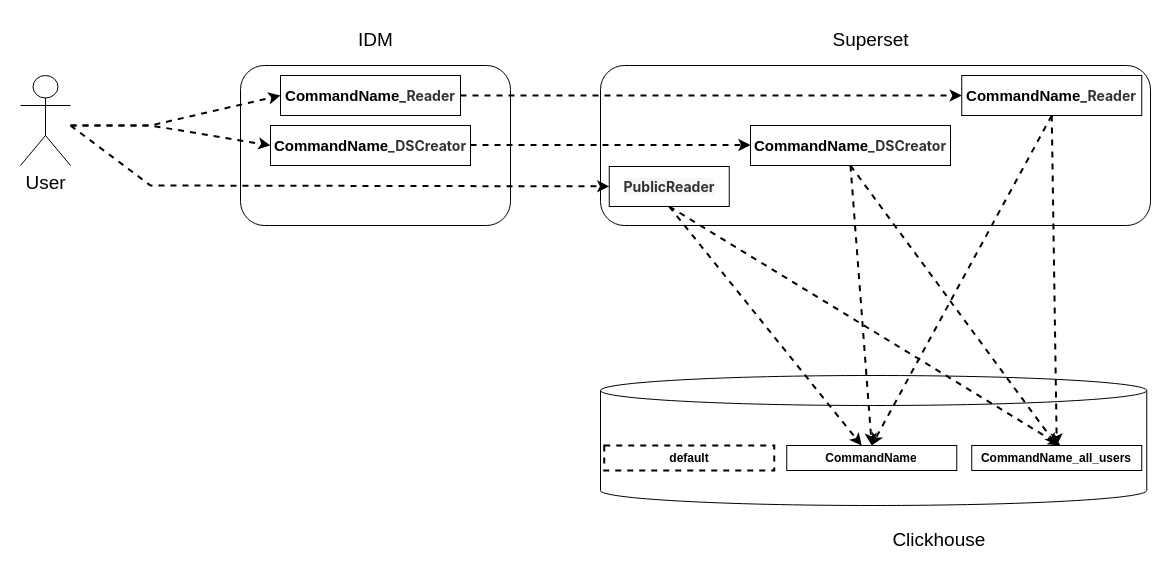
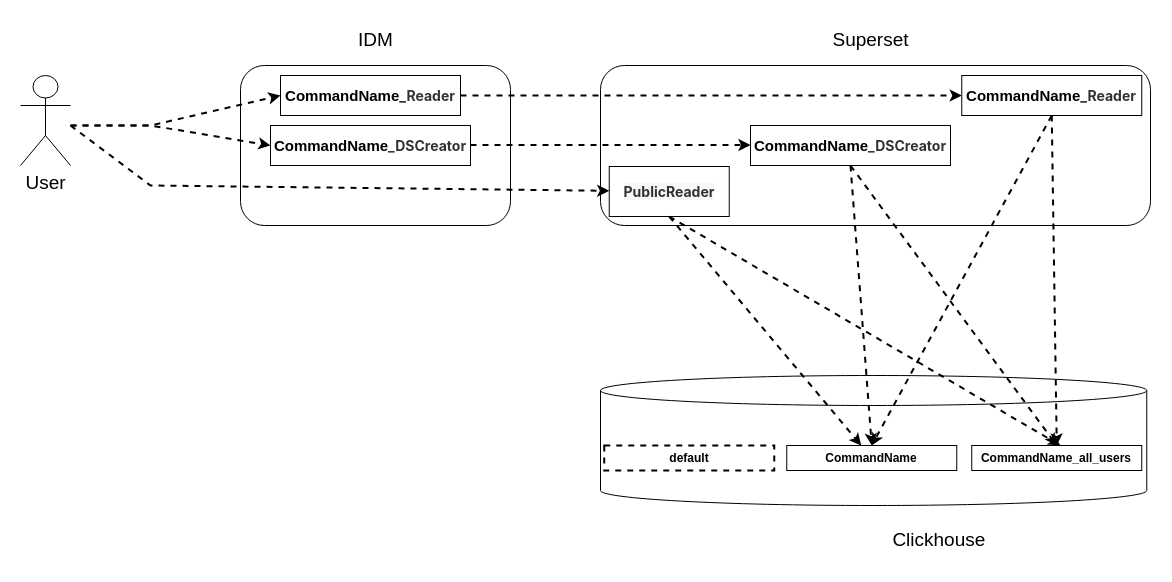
(669, 187) -> (669, 192)
